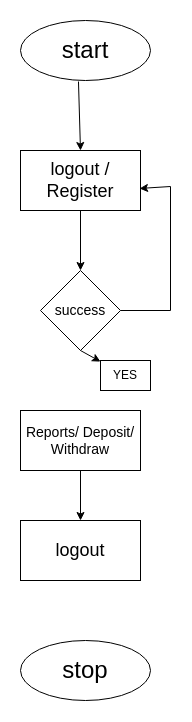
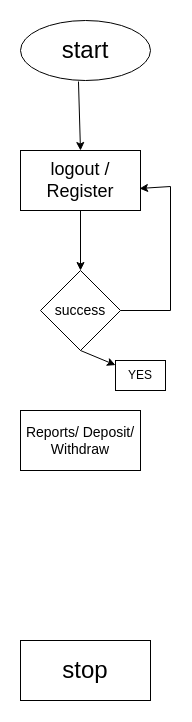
(126, 376) -> (141, 376)
(81, 492) -> none
(81, 551) -> none
(86, 671) -> (86, 671)
